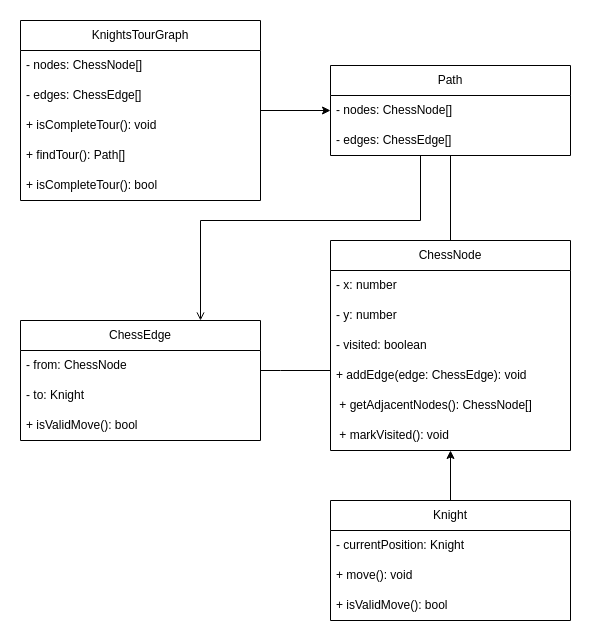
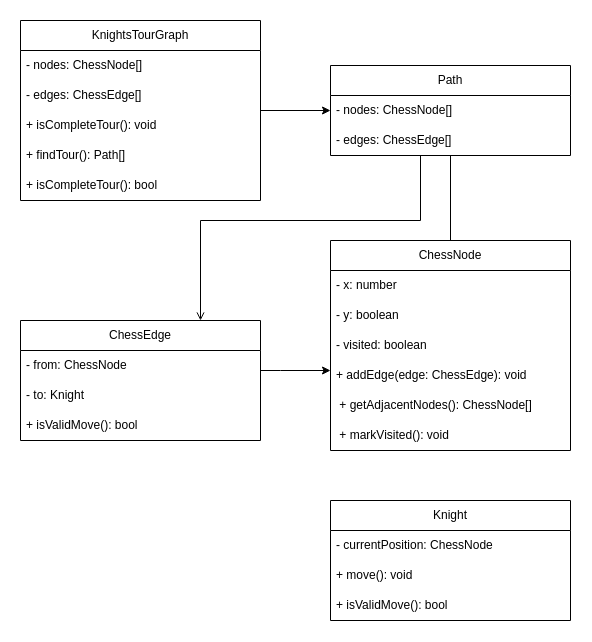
(369, 316) -> (371, 316)
(325, 371) -> (322, 371)
(451, 479) -> none
(411, 546) -> (423, 546)
